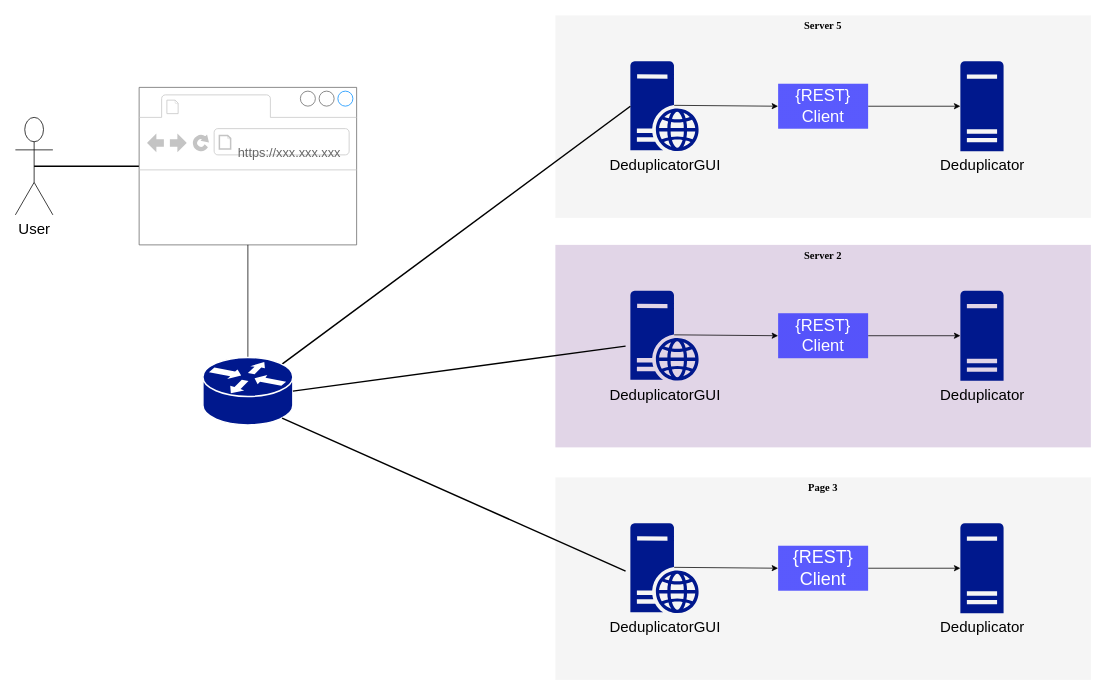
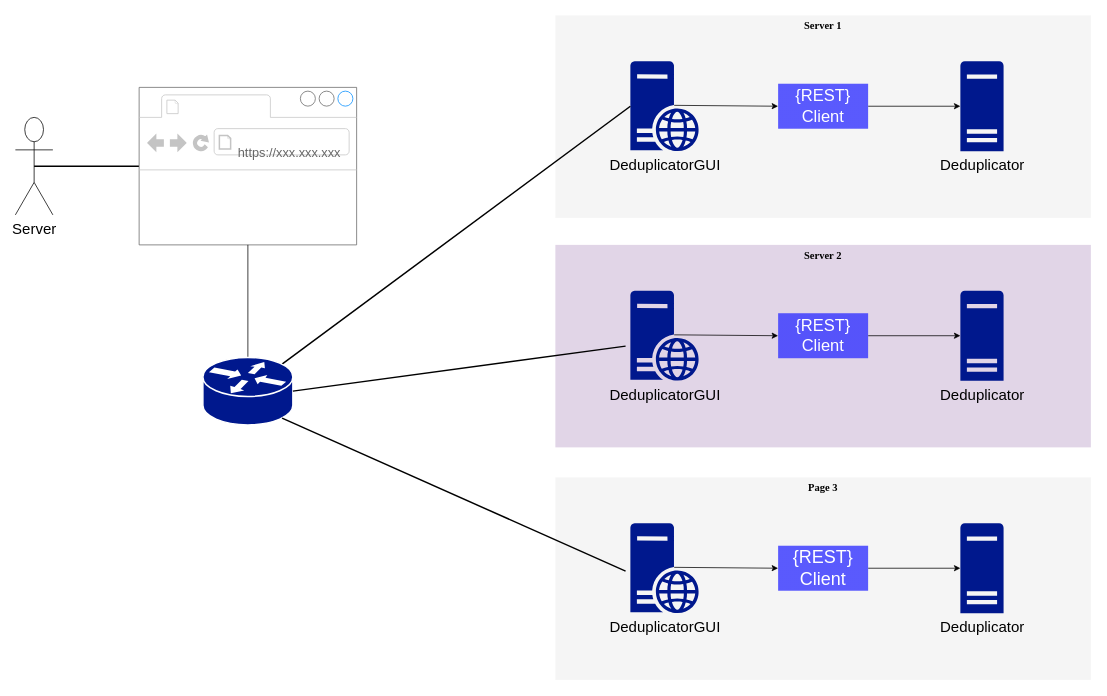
(823, 27) -> (823, 27)
(35, 229) -> (35, 229)
